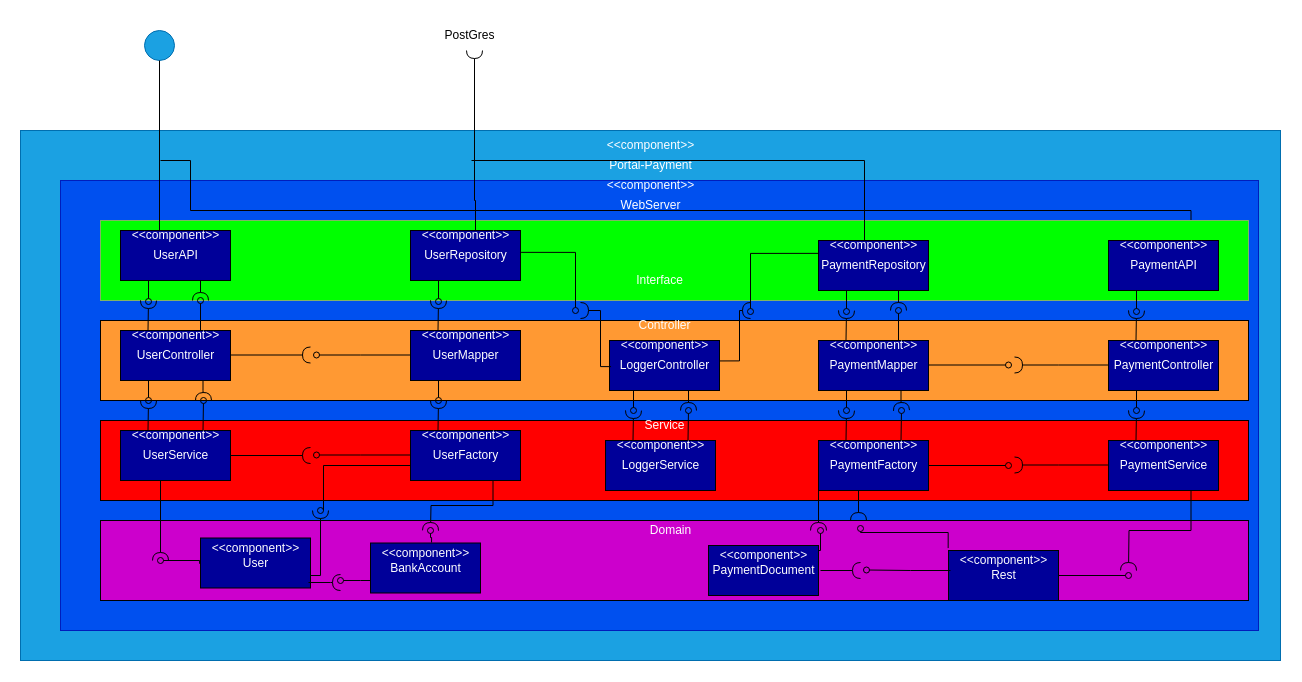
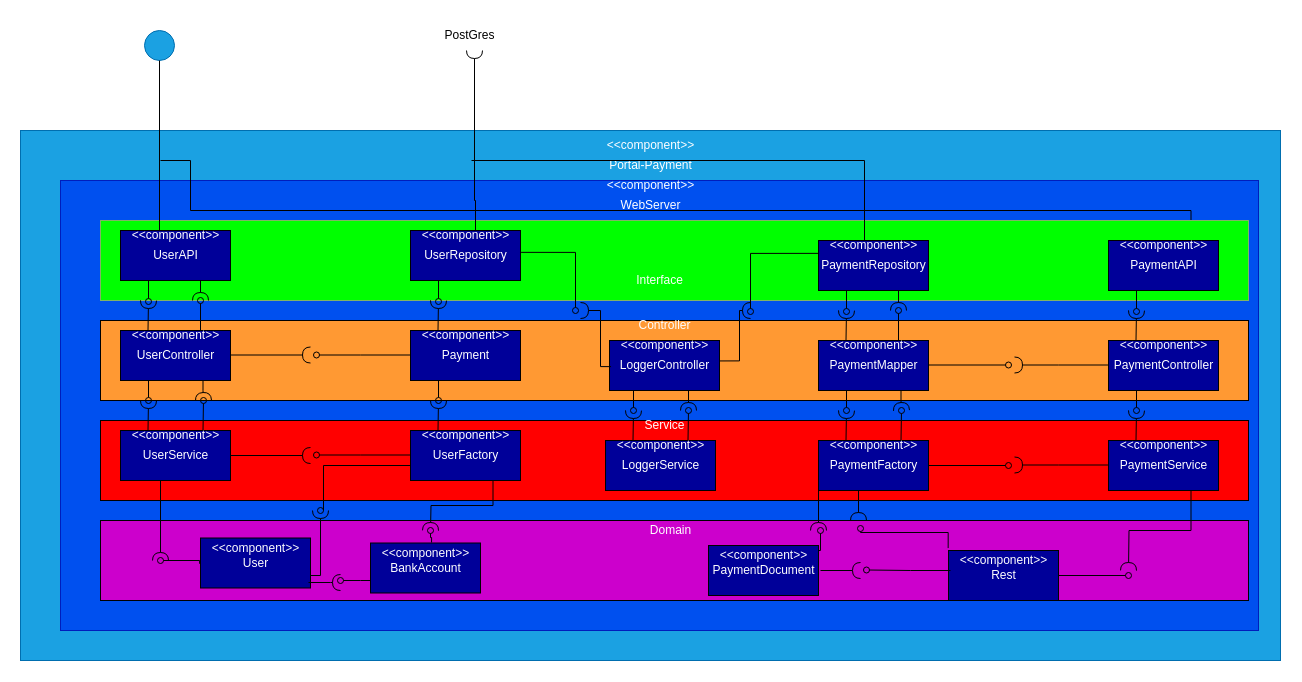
(466, 356) -> (466, 356)
